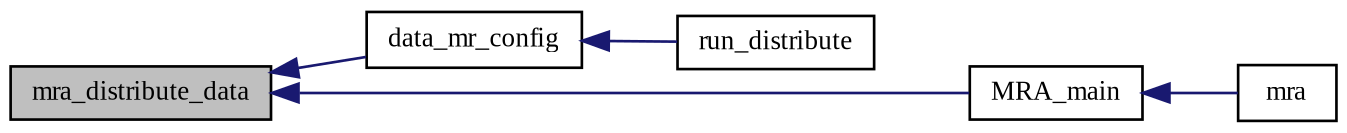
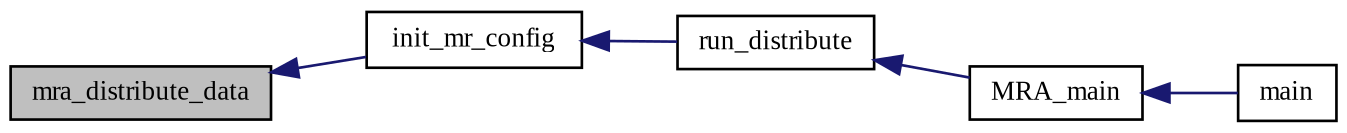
(474, 40) -> (474, 40)
(634, 93) -> (936, 71)
(1287, 93) -> (1287, 93)
